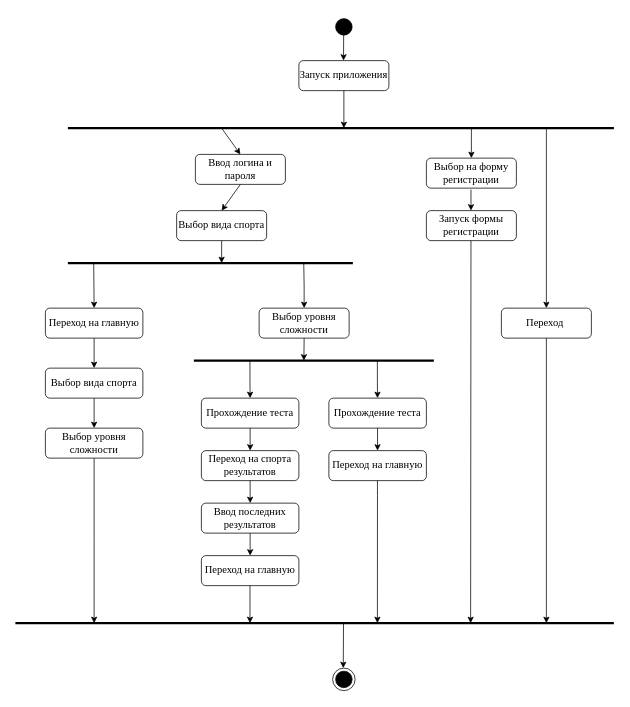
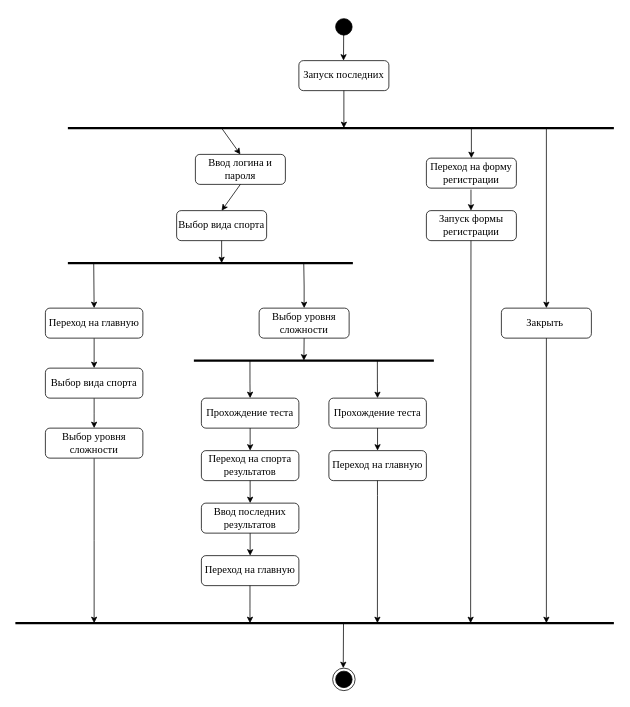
(344, 75) -> (344, 75)
(471, 173) -> (471, 173)
(546, 323) -> (546, 323)
